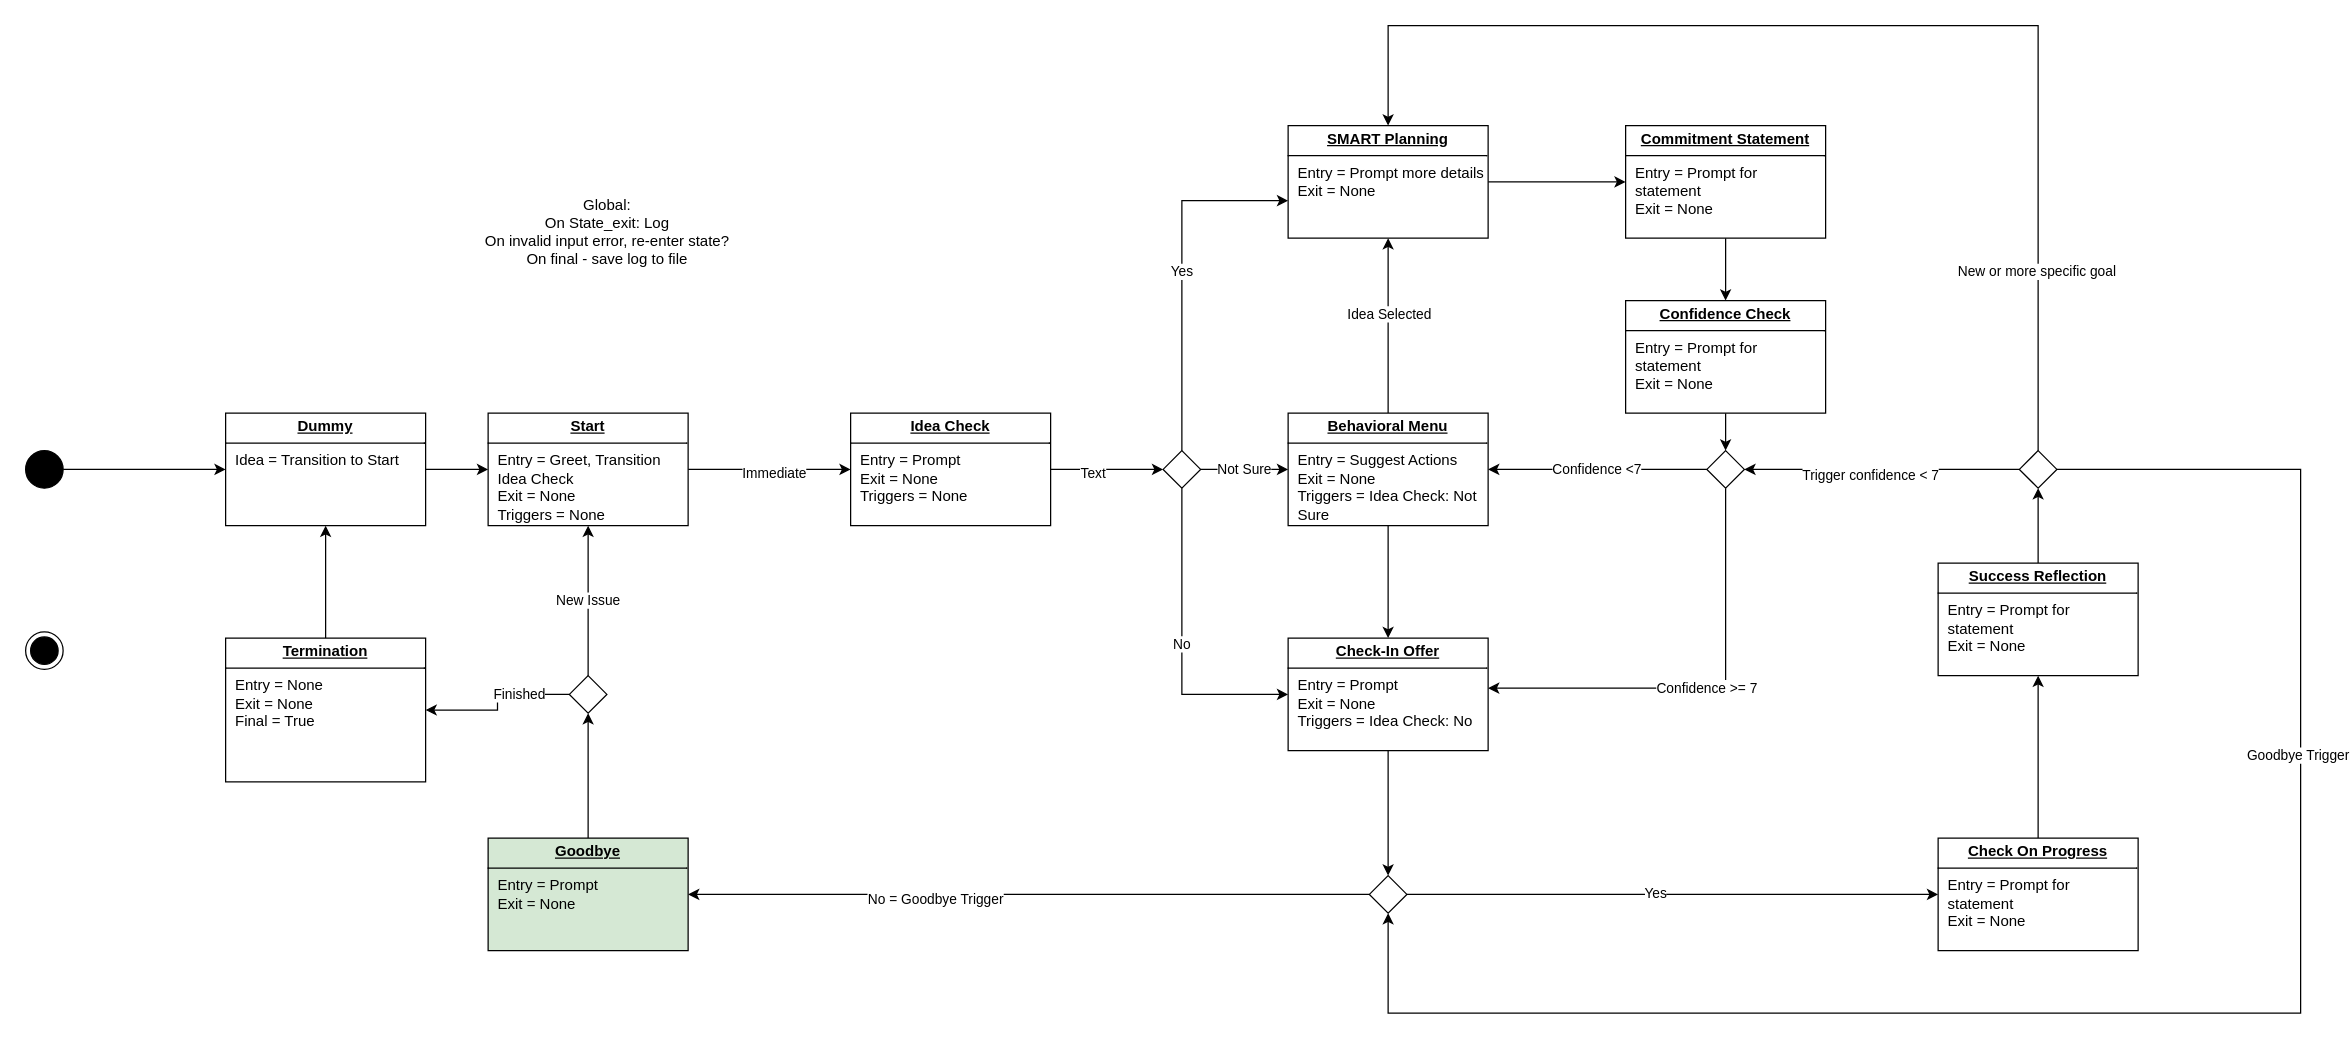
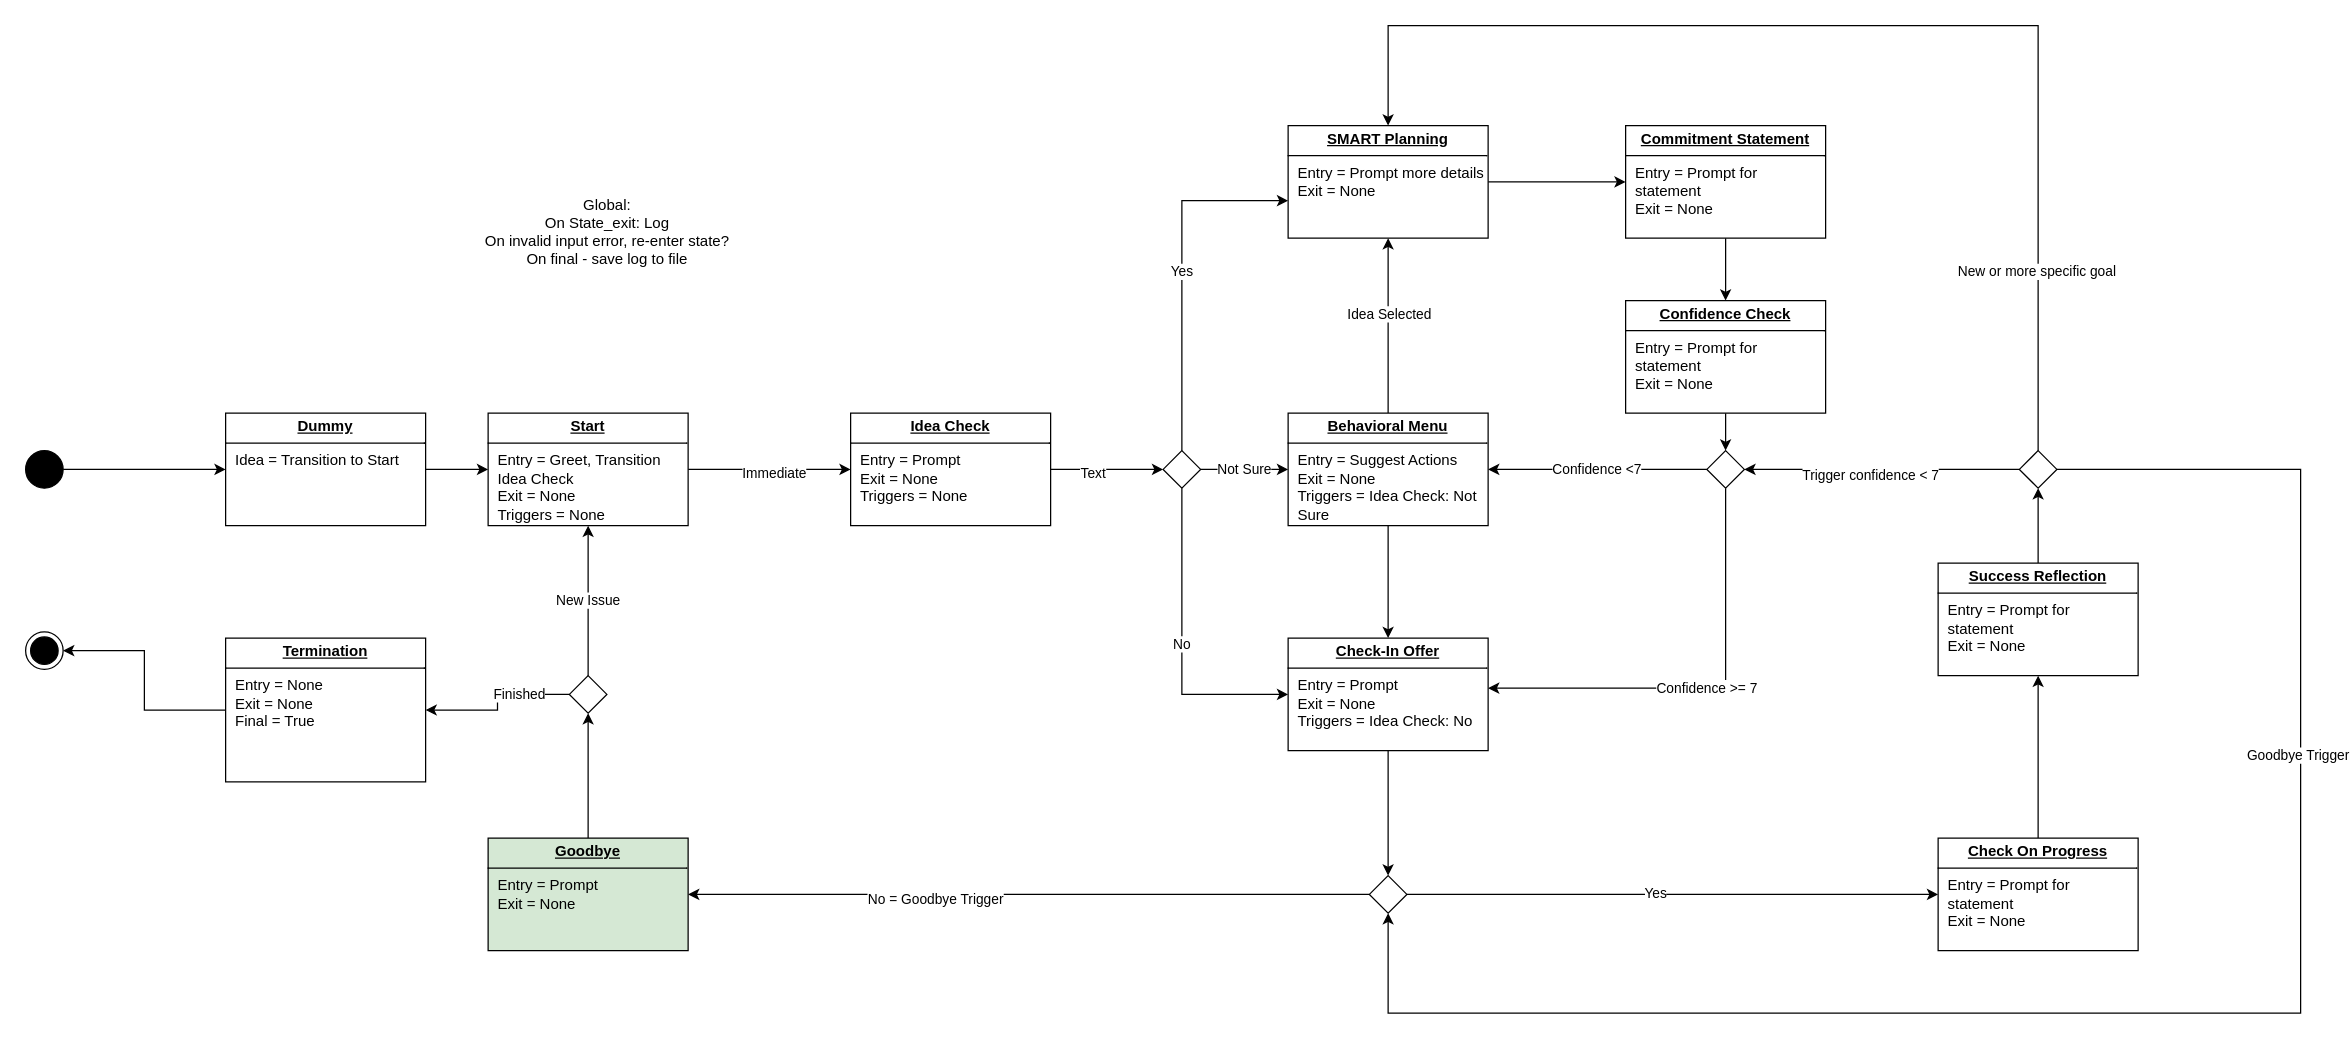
(326, 586) -> (144, 685)
